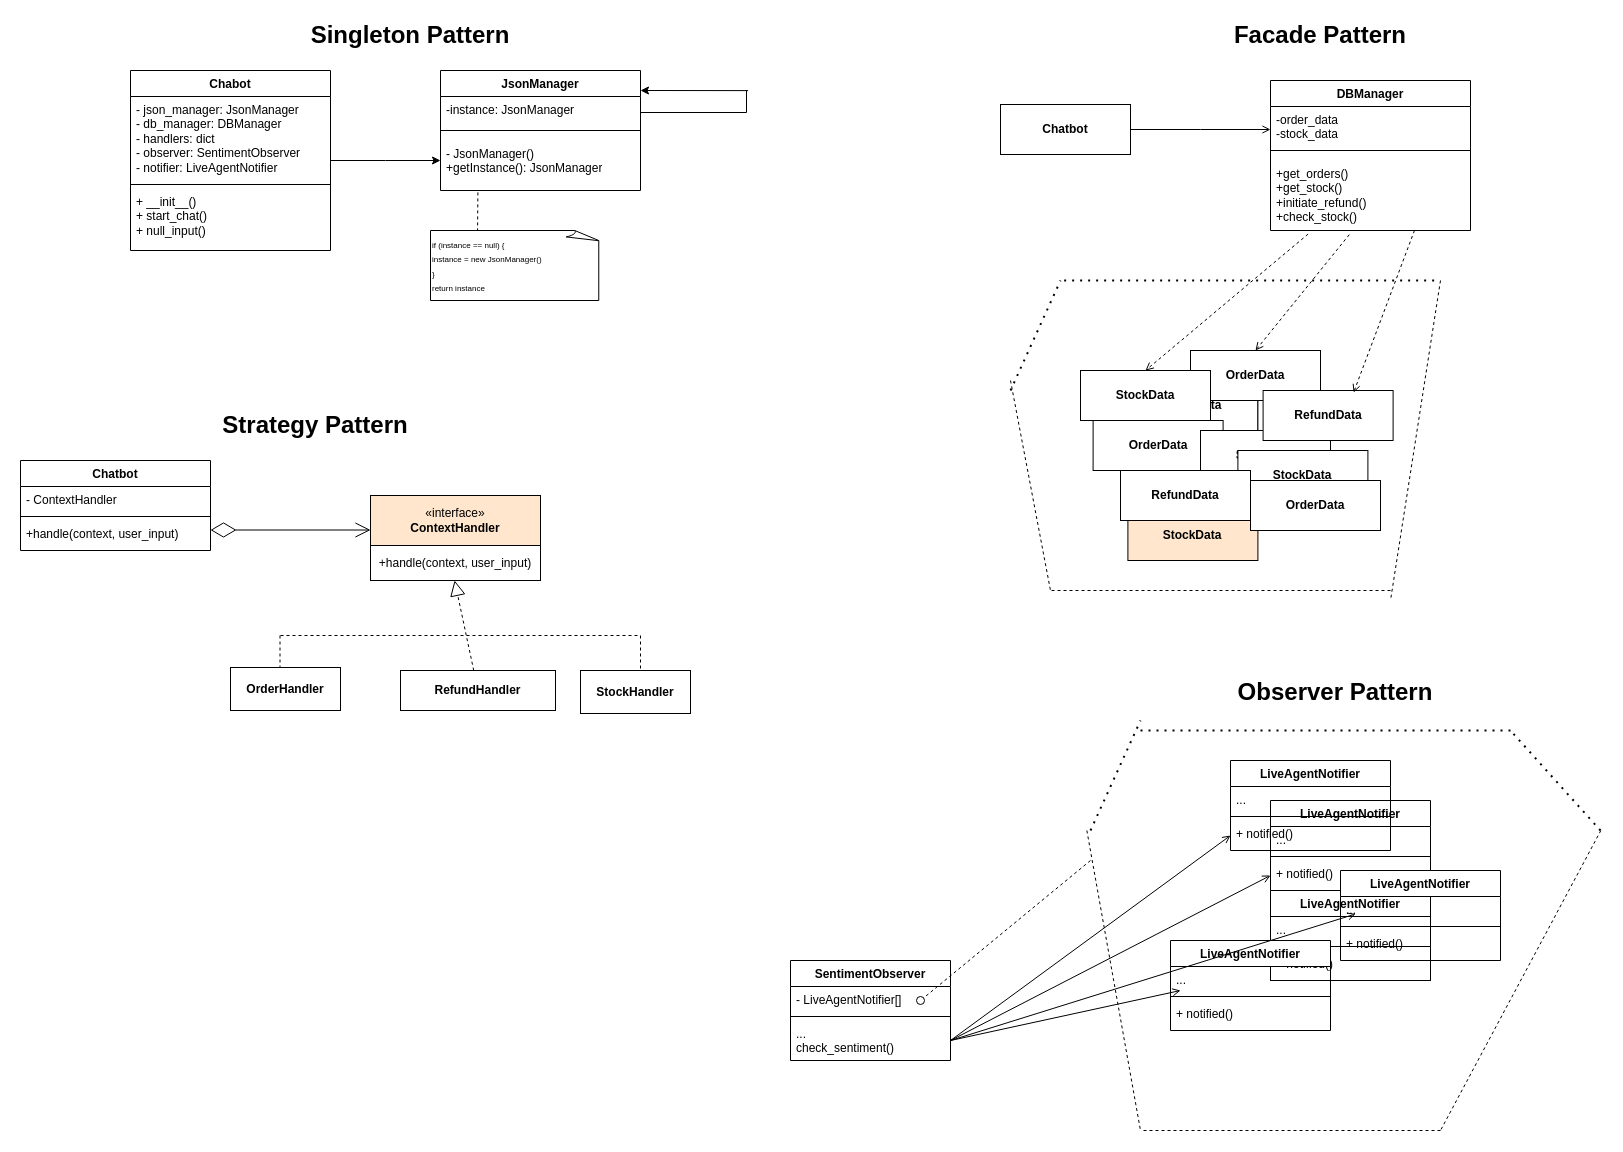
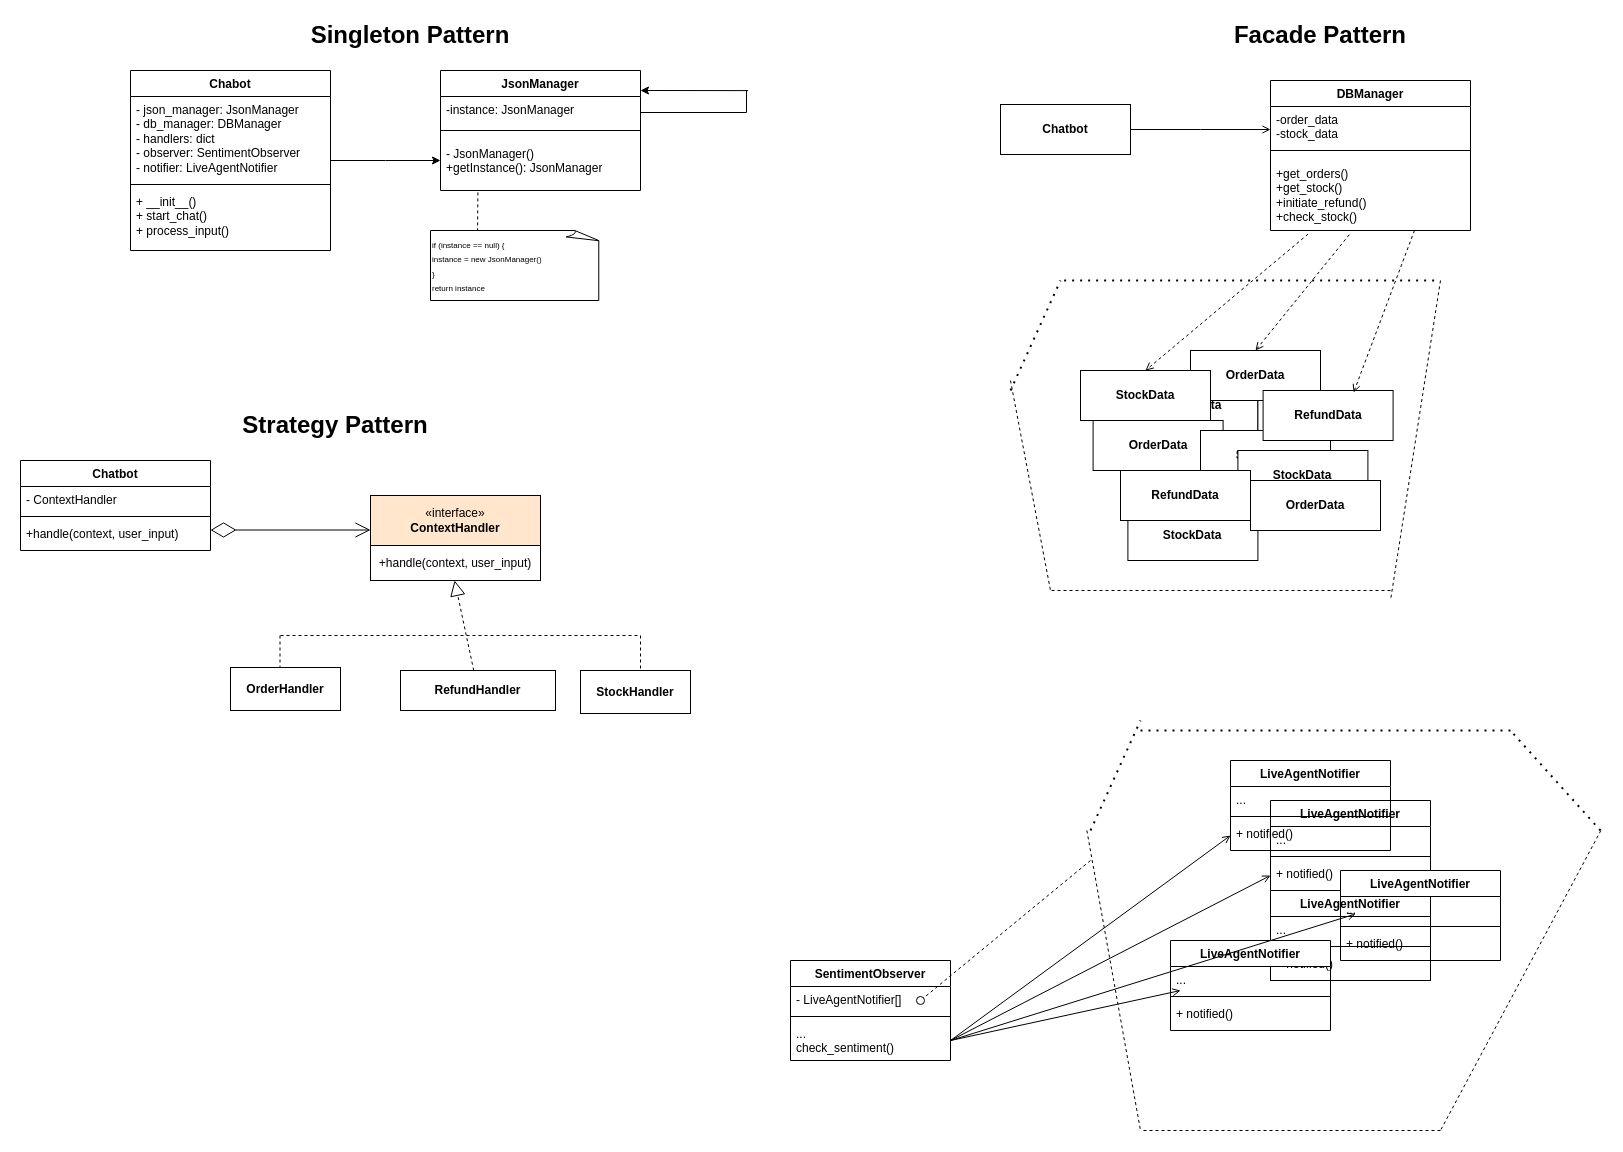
(182, 217) -> (191, 217)
(316, 426) -> (336, 426)
(1193, 536) -> (1193, 536)
(1336, 692) -> none
